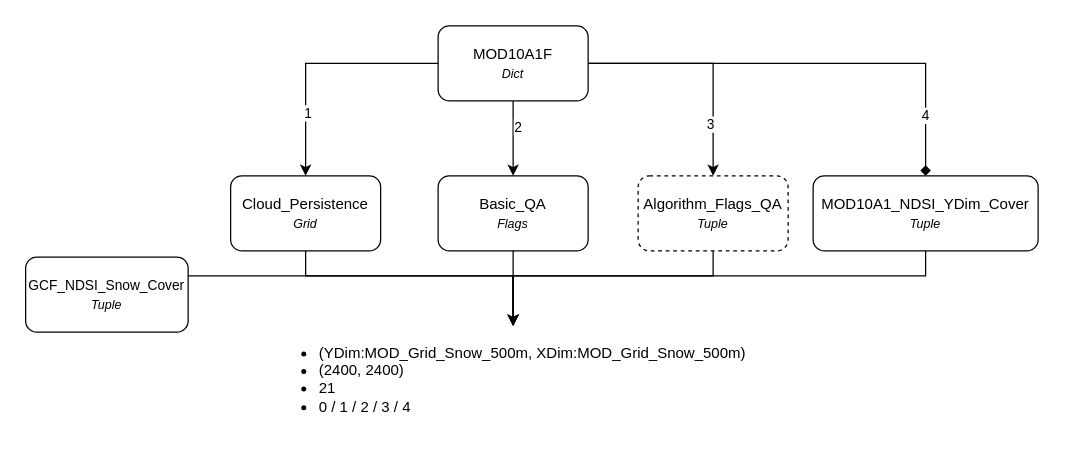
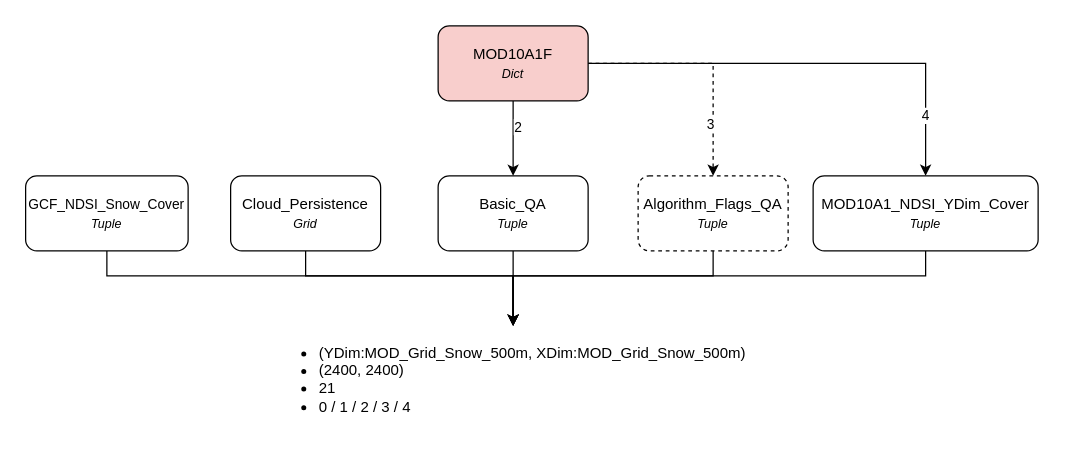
(320, 63) -> none
(513, 63) -> (513, 63)
(713, 91) -> (713, 91)
(926, 165) -> (926, 166)
(513, 213) -> (513, 213)
(107, 294) -> (107, 213)
